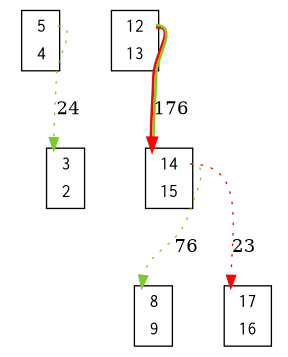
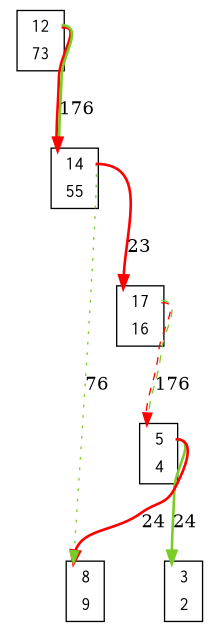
(135, 54) -> (41, 54)
(56, 78) -> (174, 506)
(169, 191) -> (75, 191)
(232, 207) -> (130, 209)
none -> (160, 354)
none -> (152, 507)
